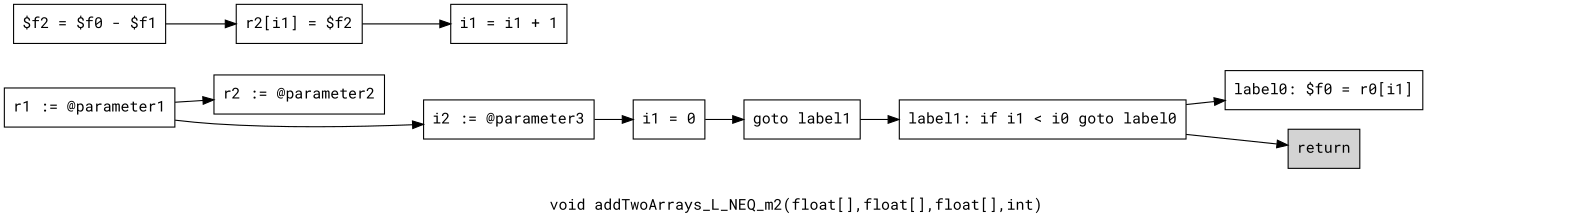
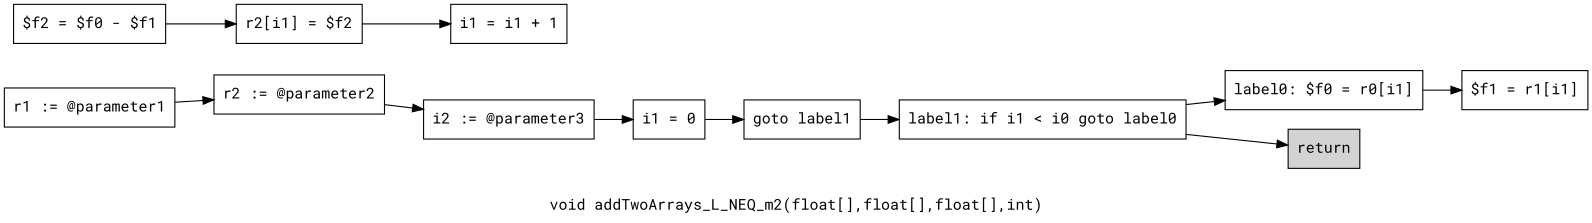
none -> (1525, 90)
(294, 127) -> (399, 106)
